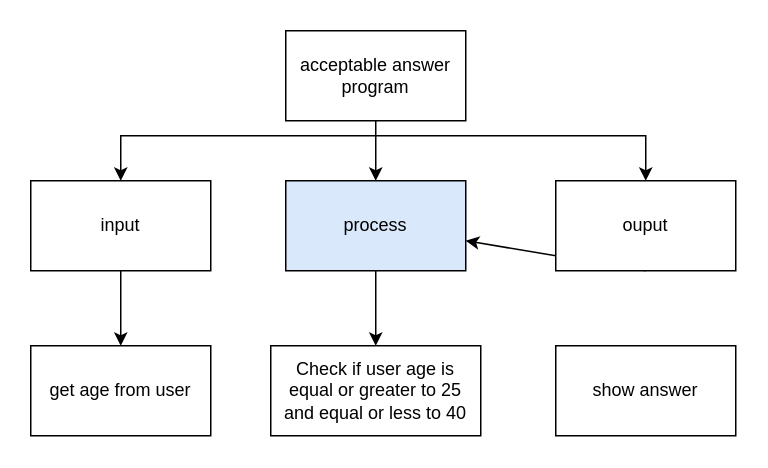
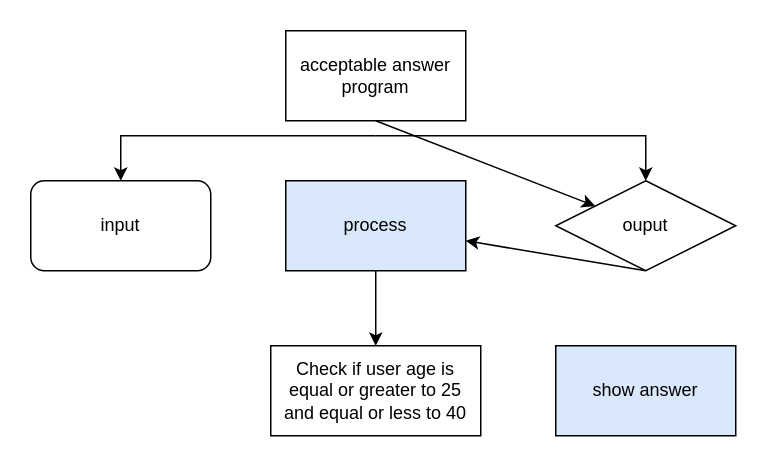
(376, 146) -> (503, 170)
(121, 226) -> (121, 226)
(646, 226) -> (646, 226)
(121, 303) -> none
(121, 391) -> none
(646, 391) -> (646, 391)
